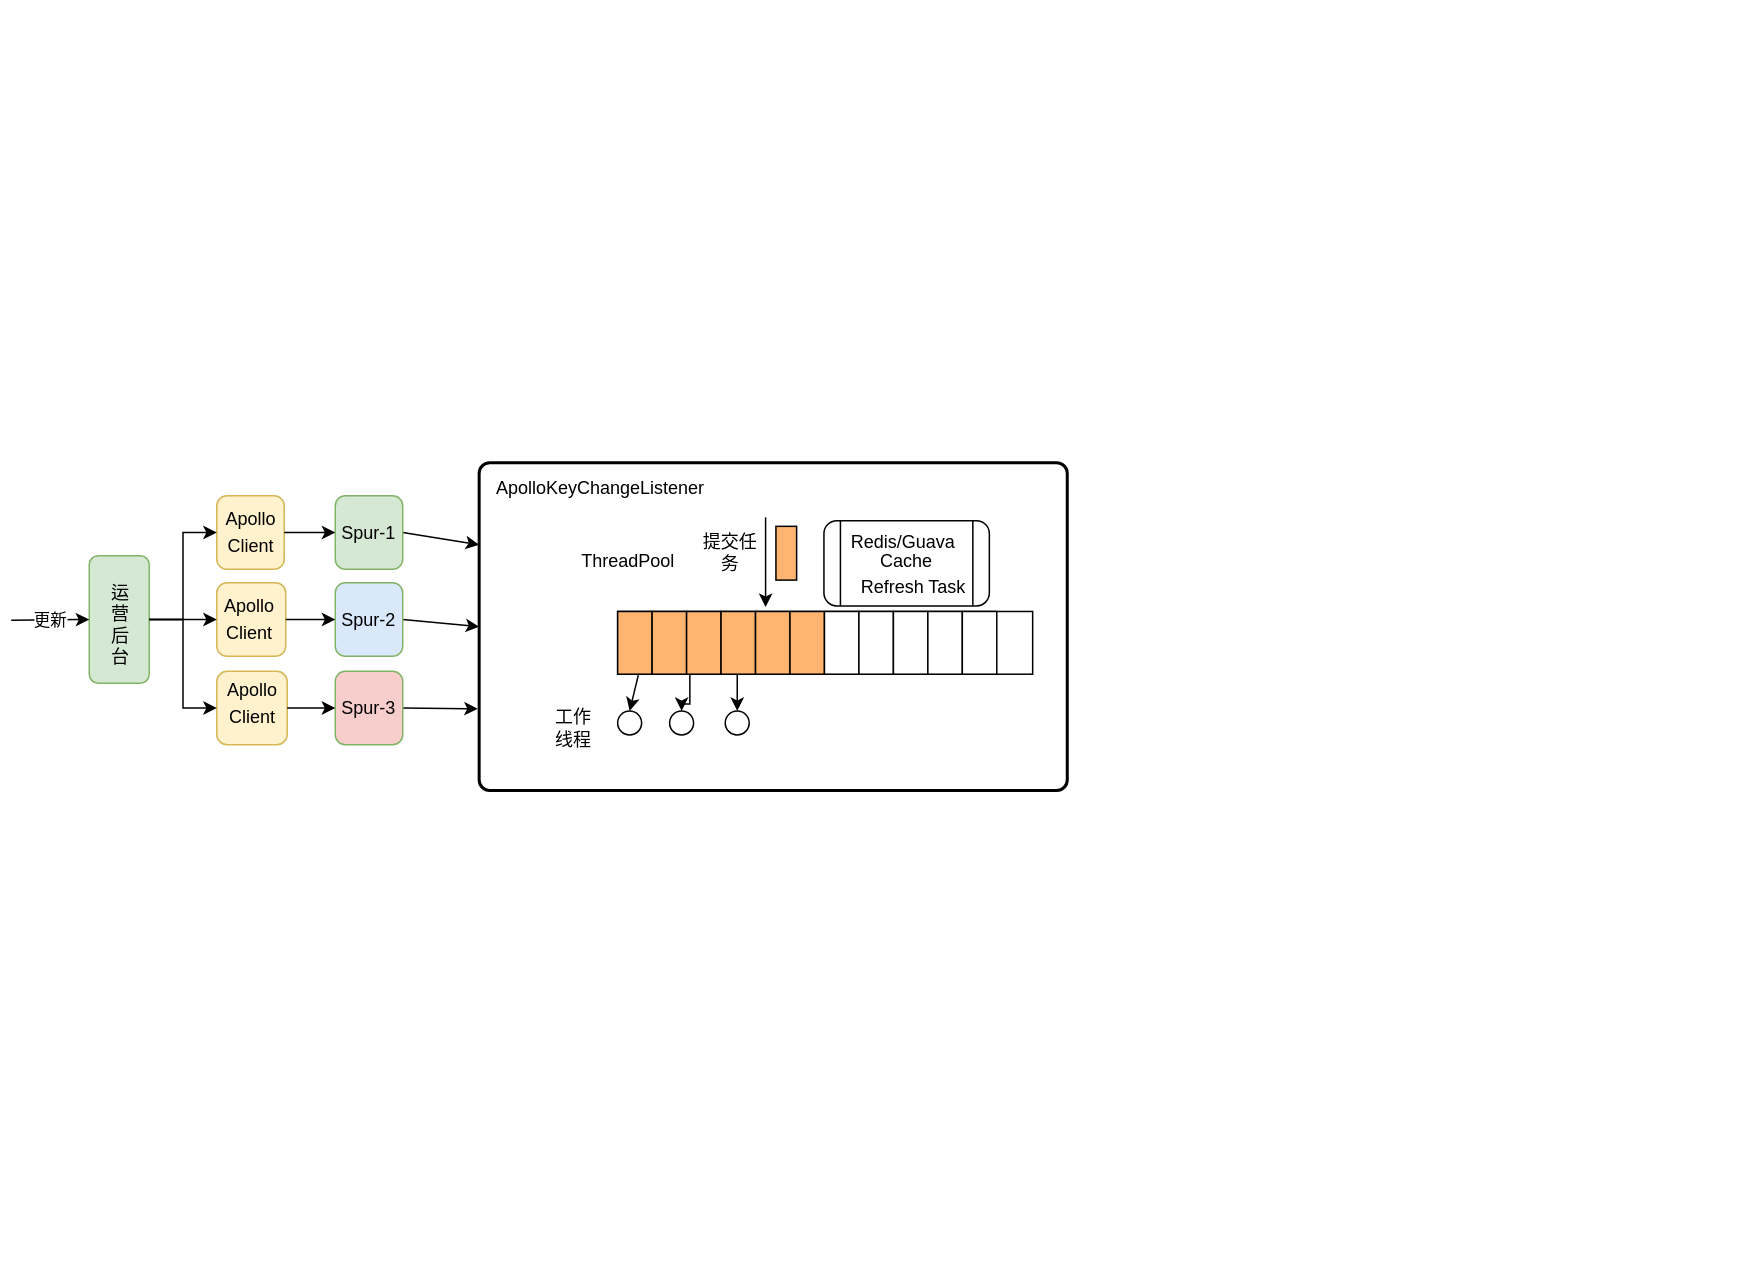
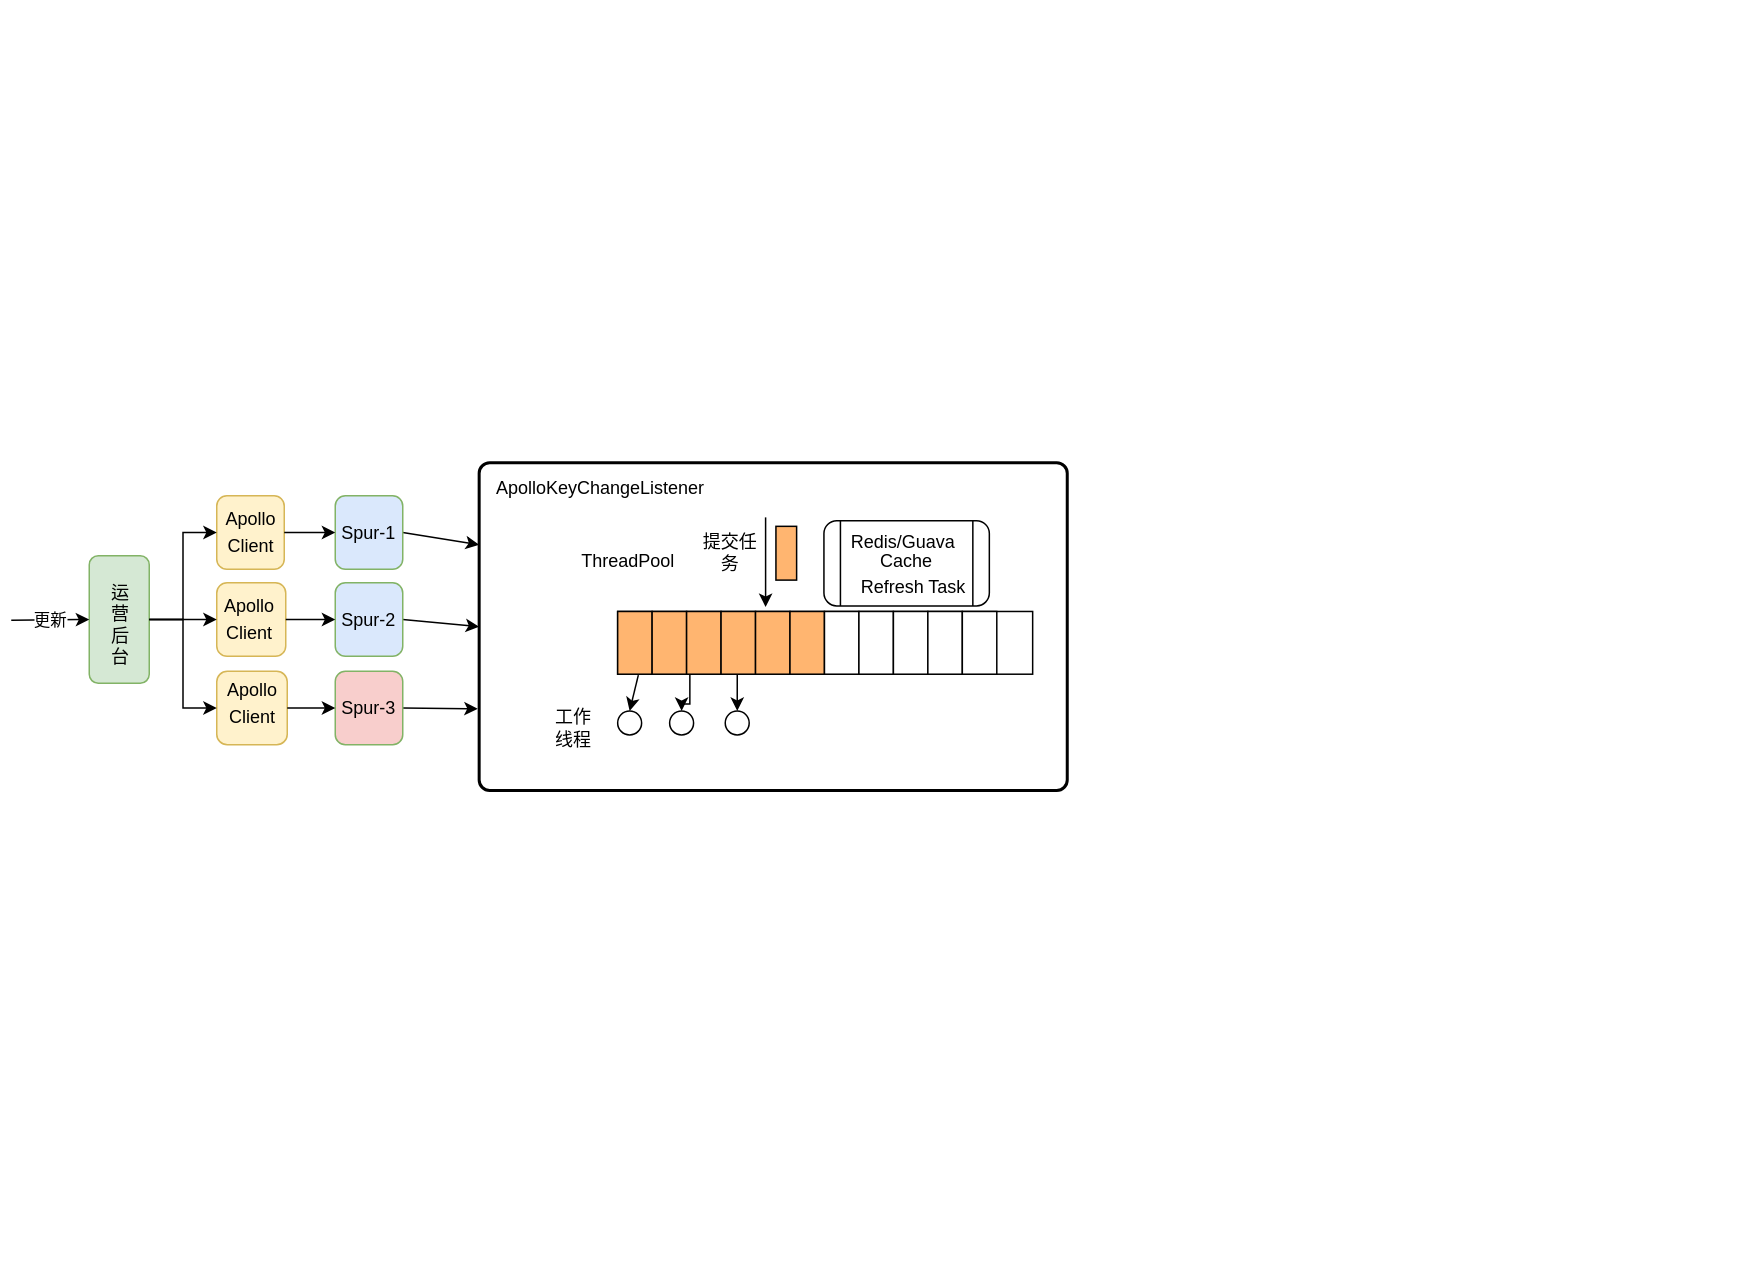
(369, 533) -> (369, 533)
